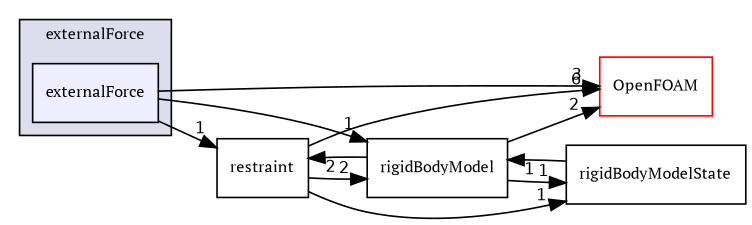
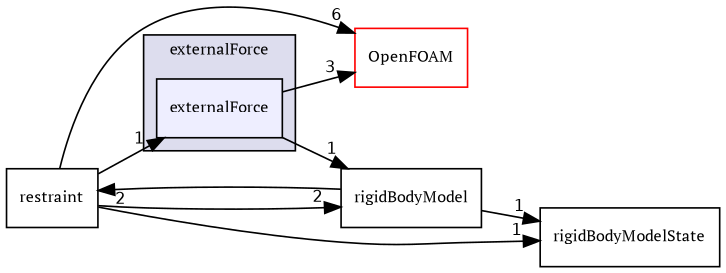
(546, 128) -> none
(182, 132) -> (124, 160)
(545, 160) -> none
